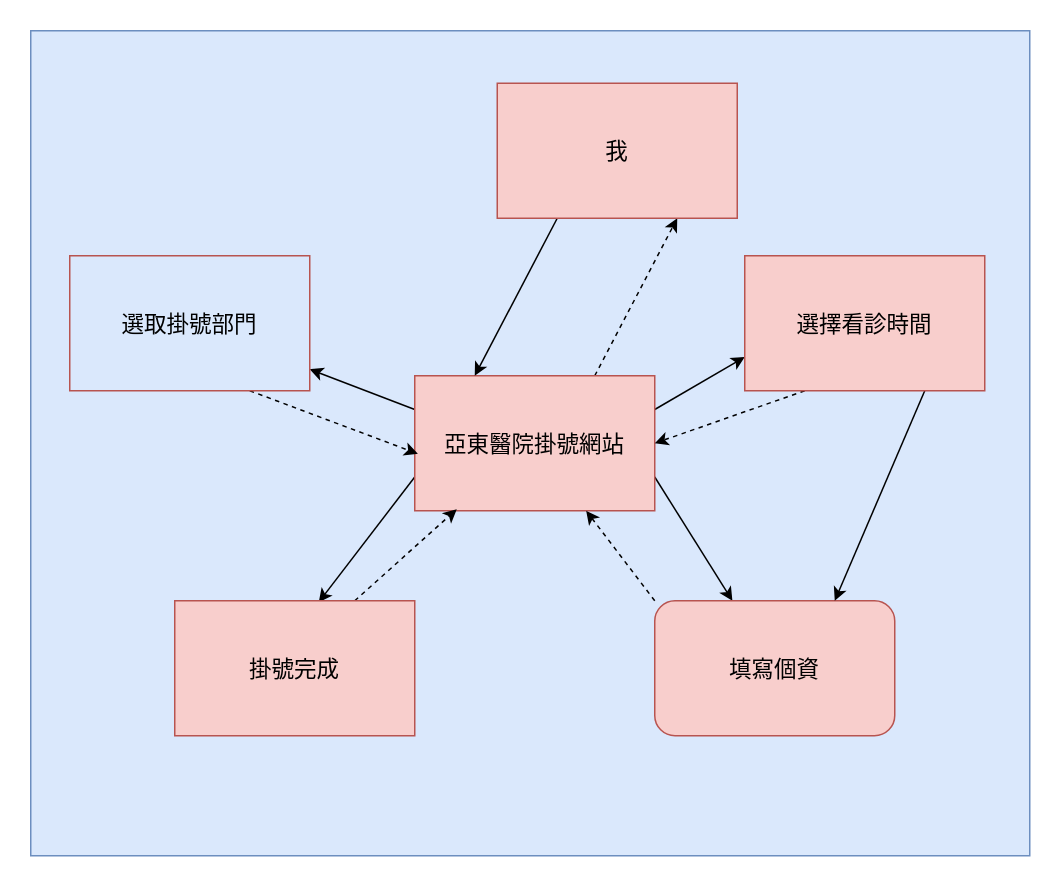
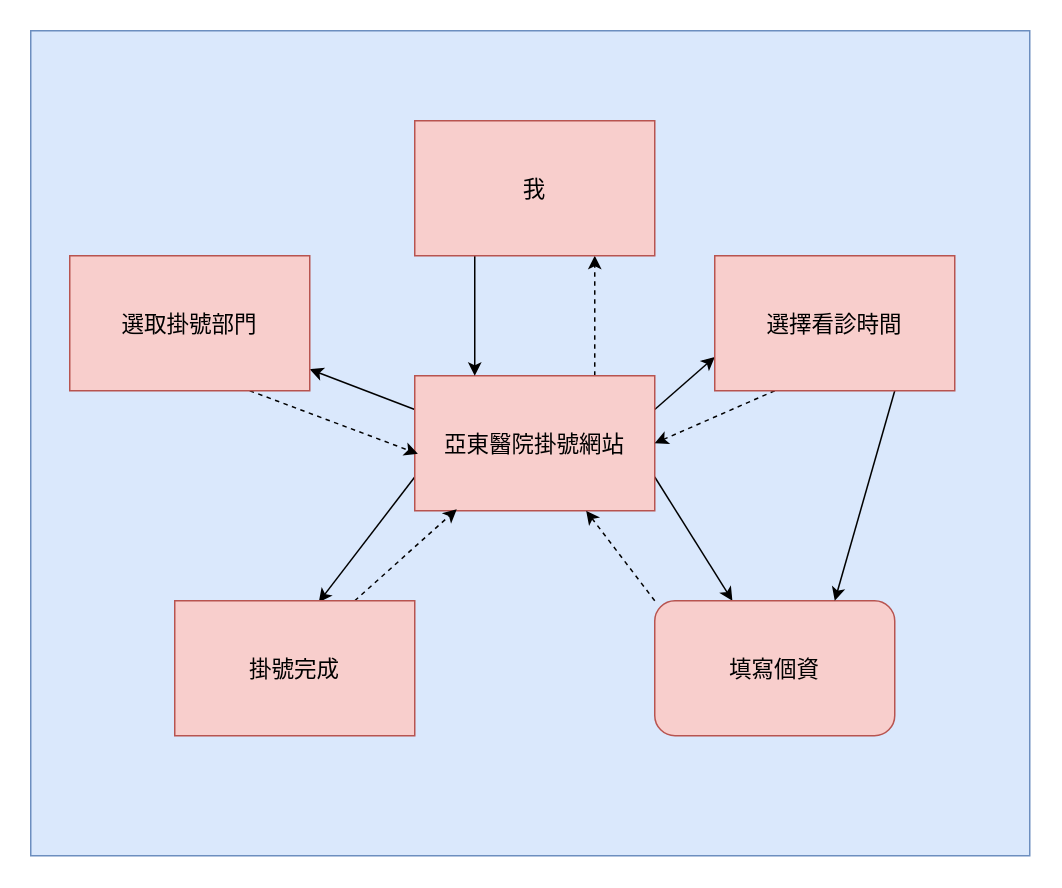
(617, 151) -> (535, 188)
(190, 323) -> (190, 323)
(865, 323) -> (835, 323)
